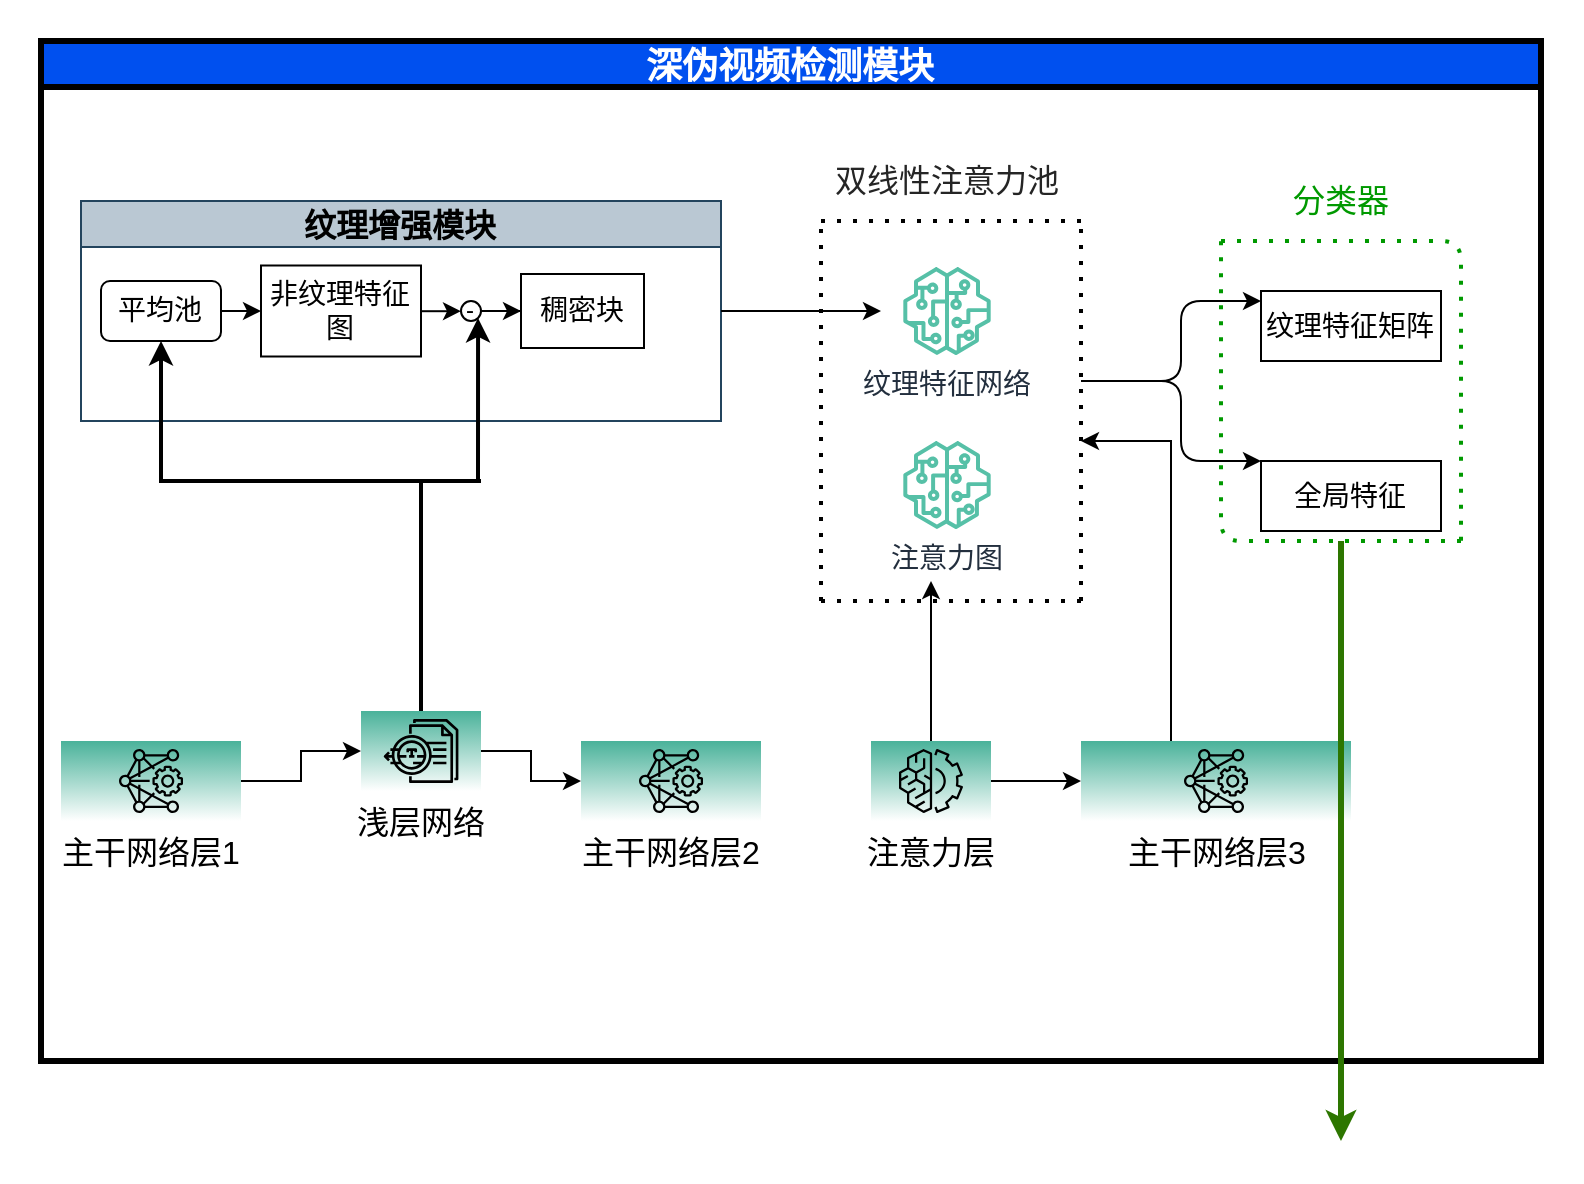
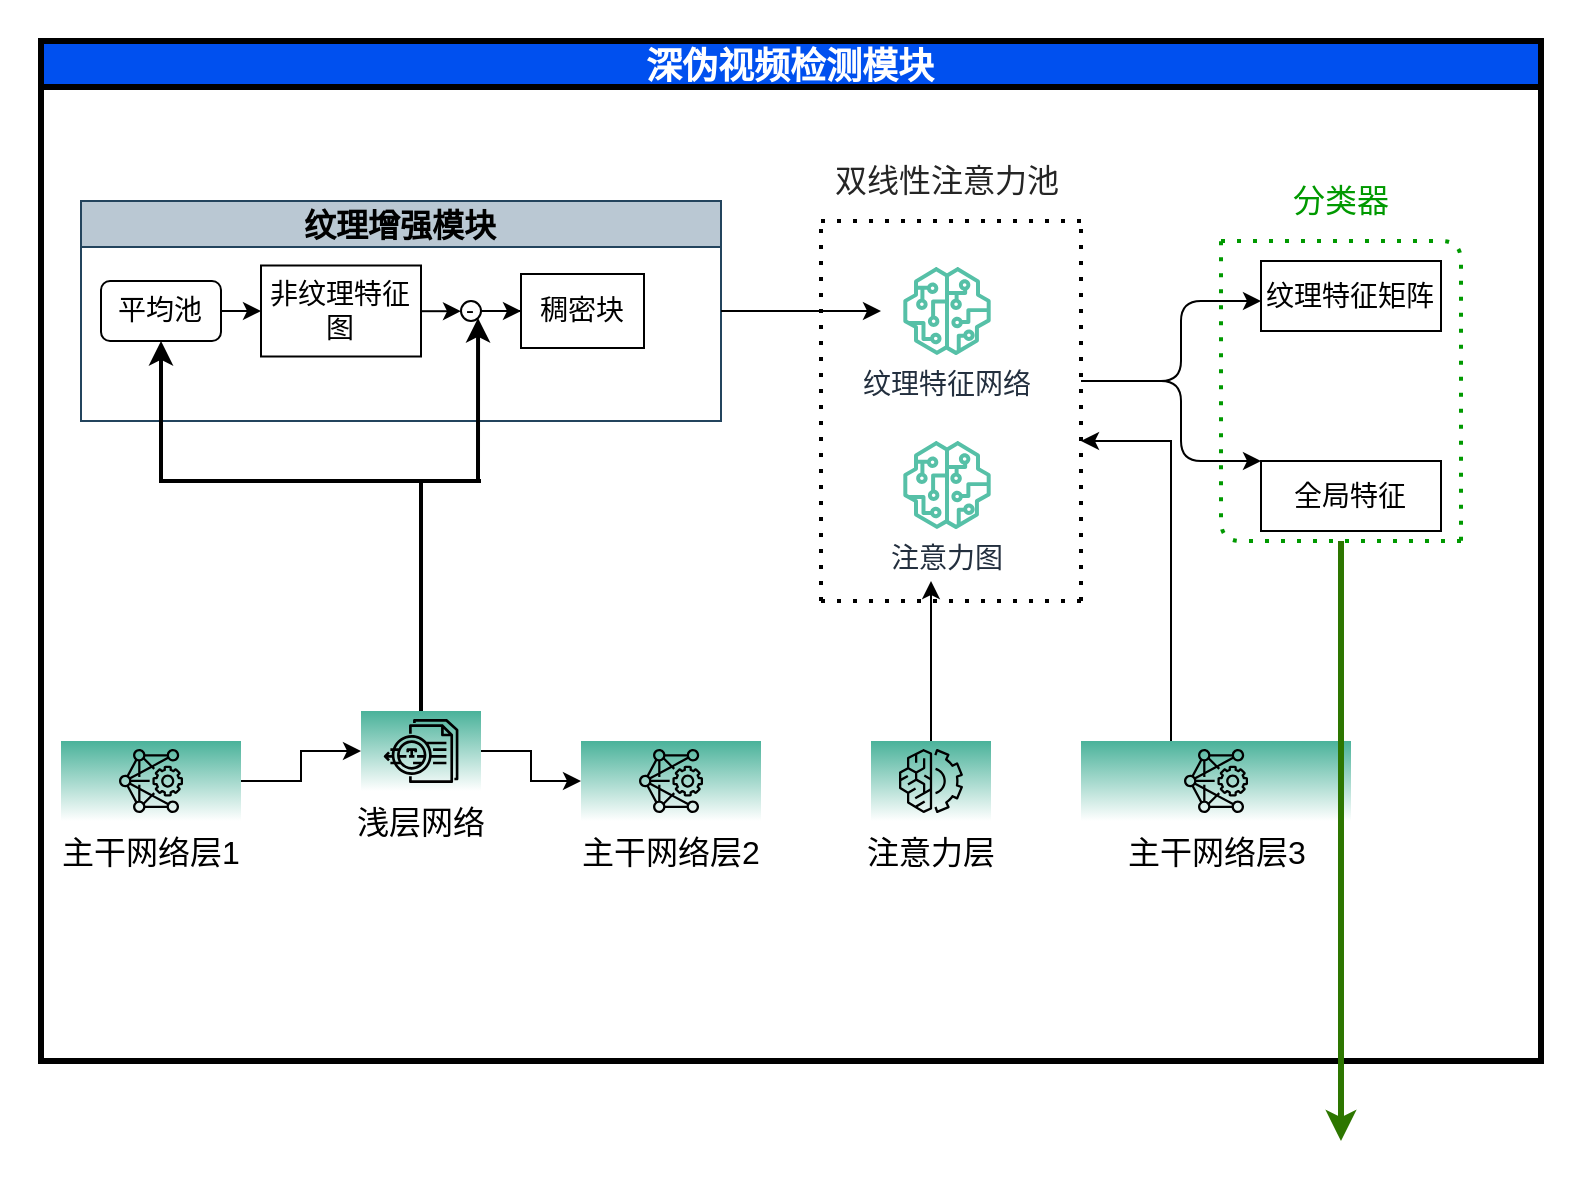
(1351, 326) -> (1351, 296)
(1029, 781) -> none
